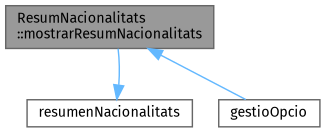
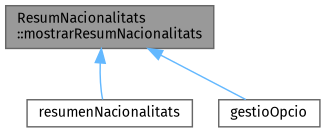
(119, 67) -> (100, 81)
